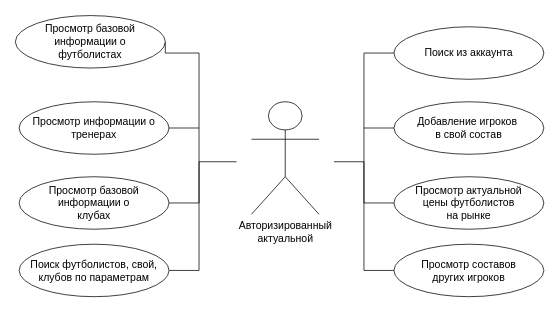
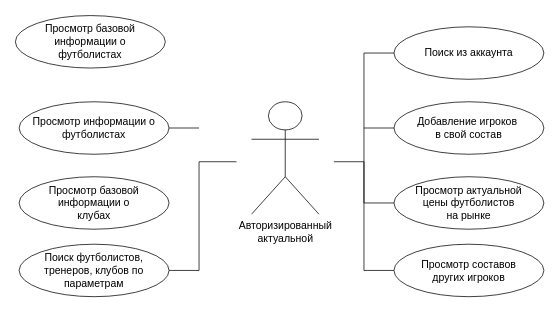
(199, 84) -> none
(94, 128) -> (94, 128)
(94, 270) -> (94, 270)
